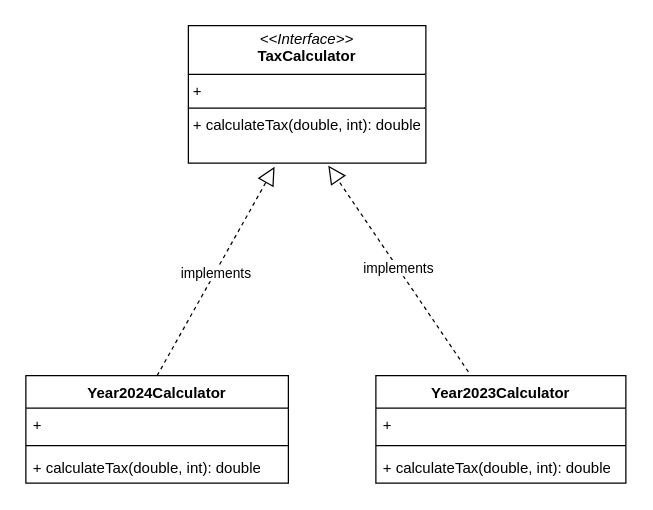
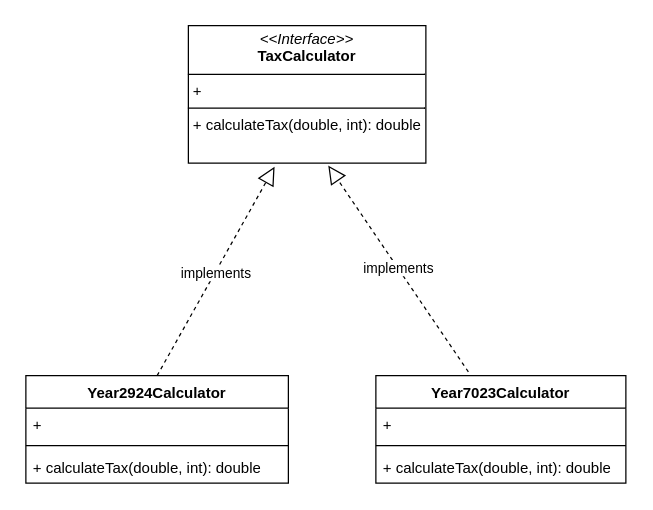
(157, 393) -> (157, 393)
(501, 393) -> (501, 393)
